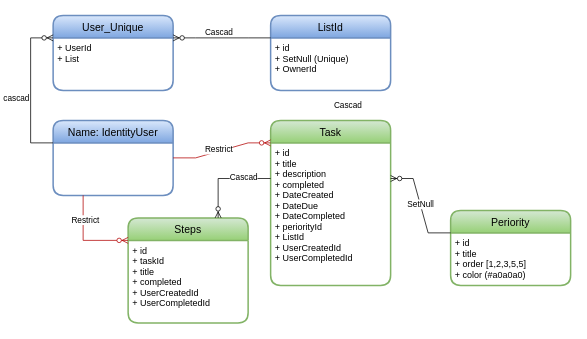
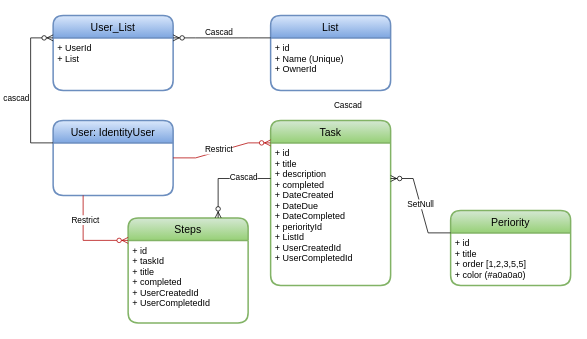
(113, 27) -> (113, 27)
(330, 27) -> (330, 27)
(282, 48) -> (282, 48)
(113, 132) -> (113, 132)
